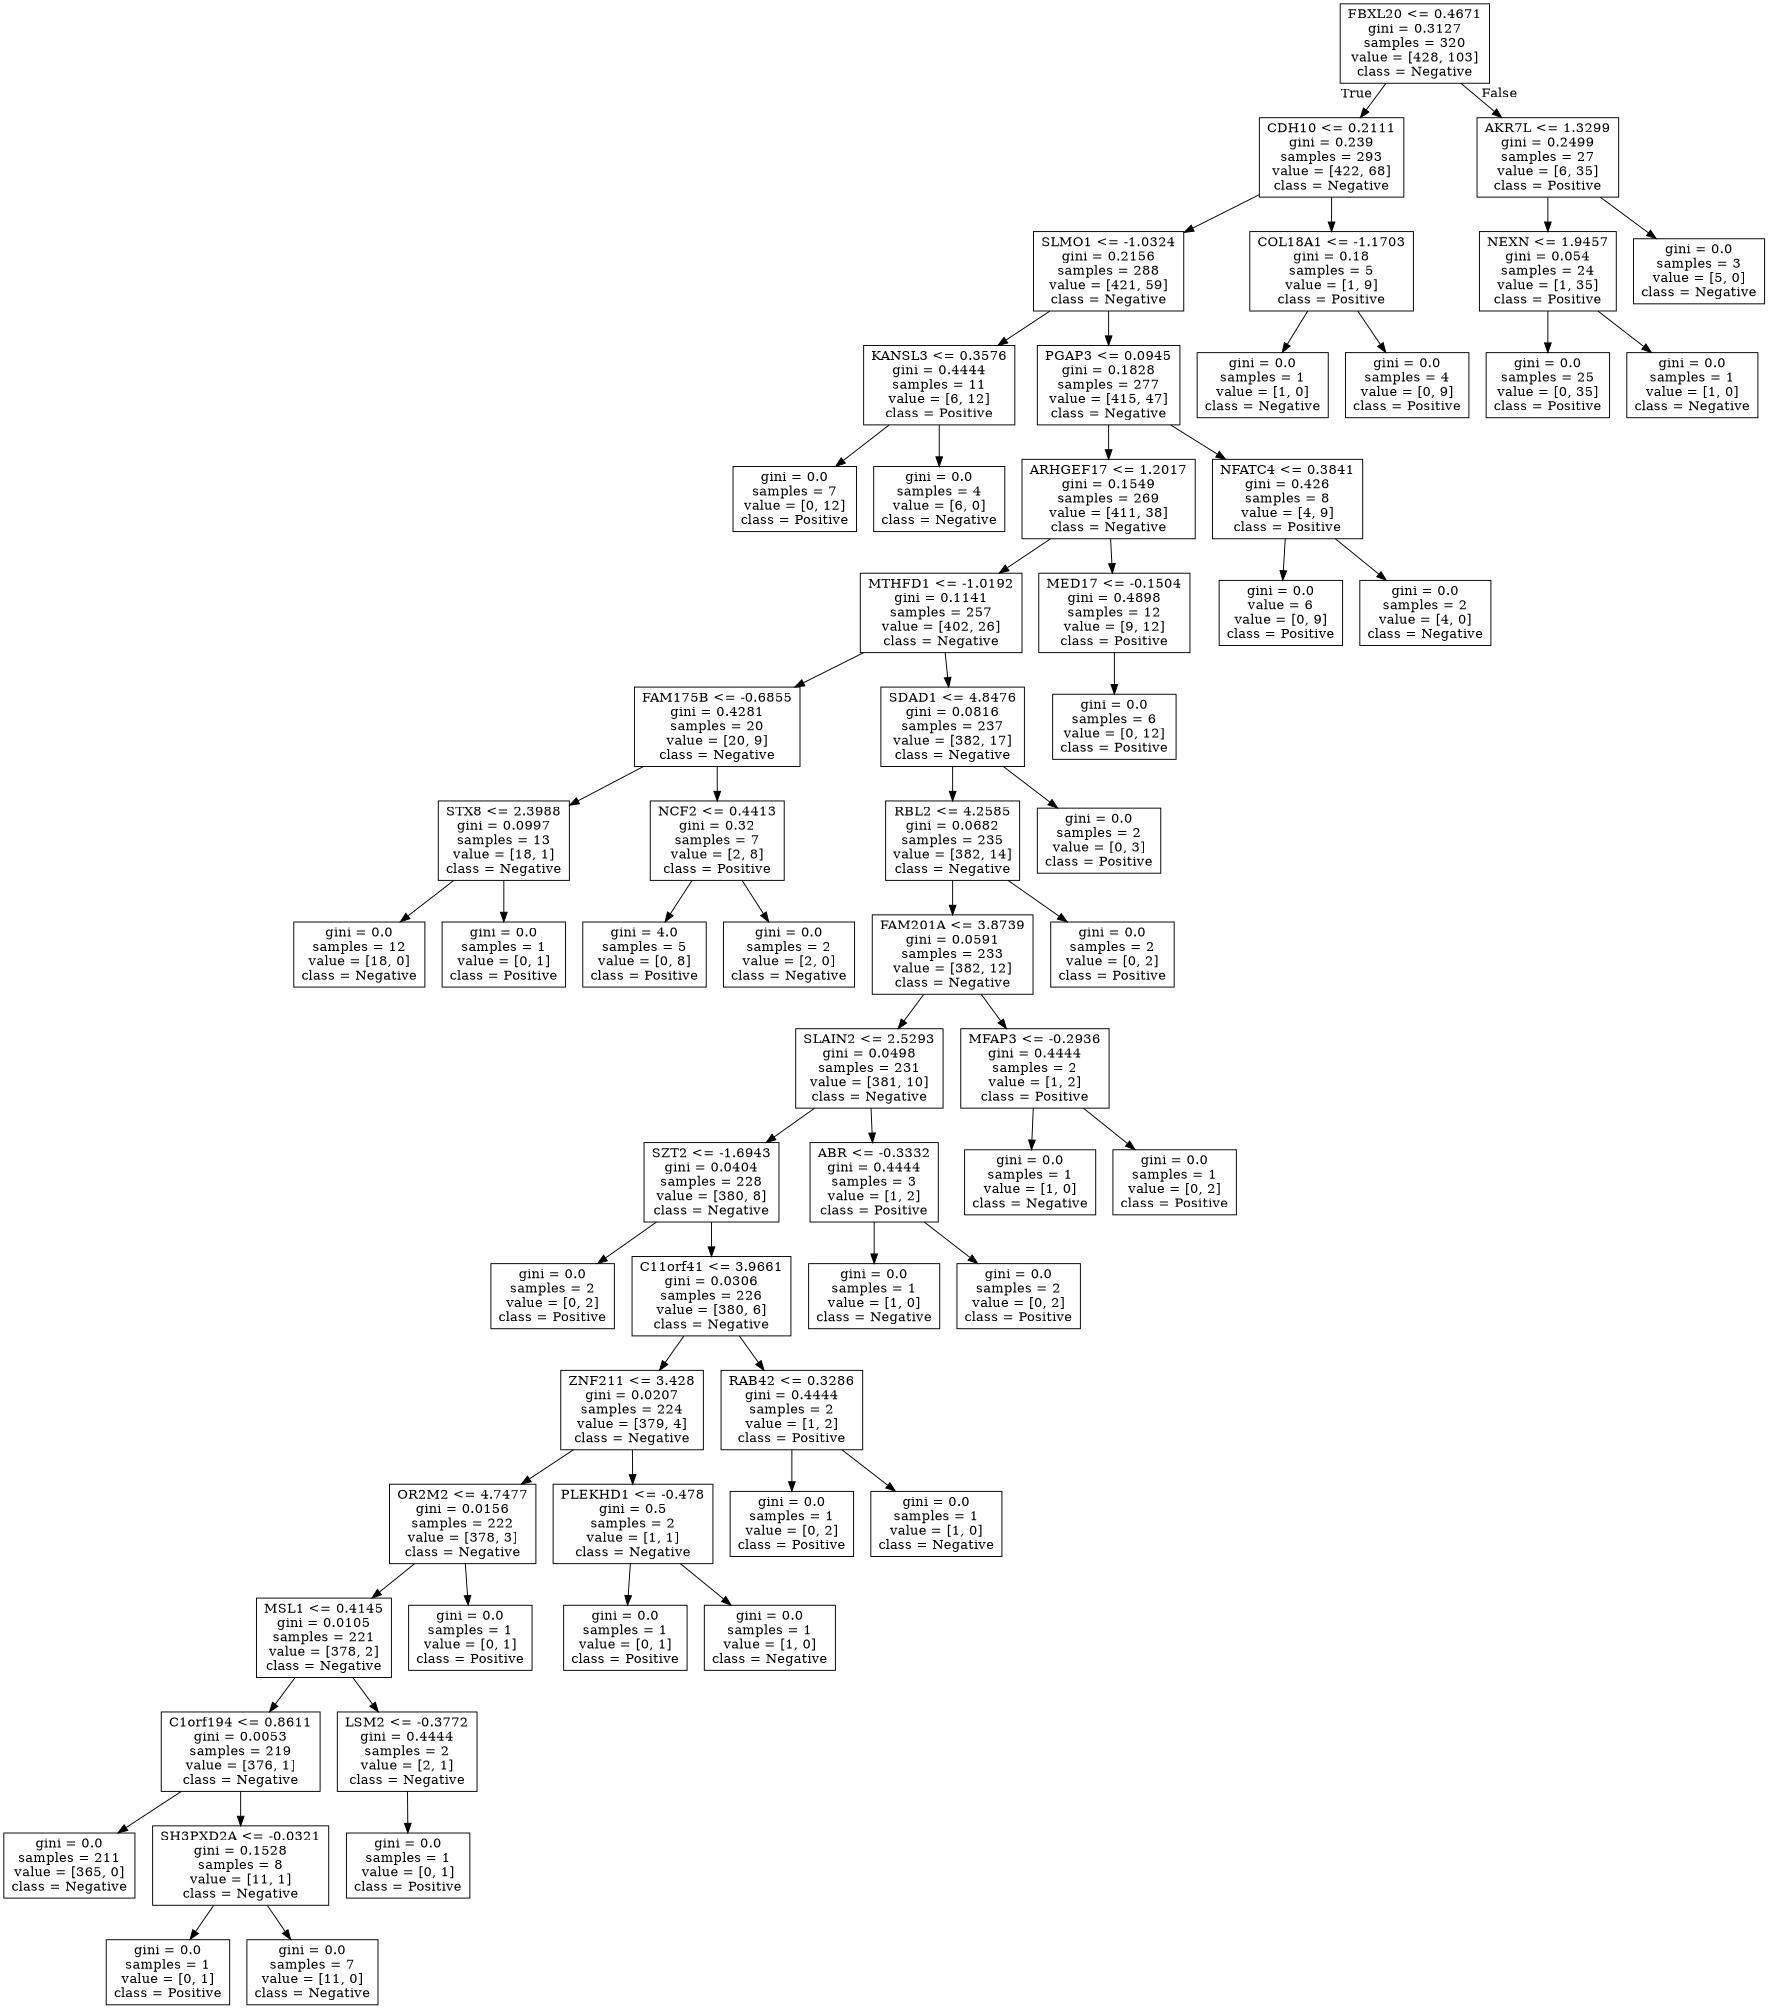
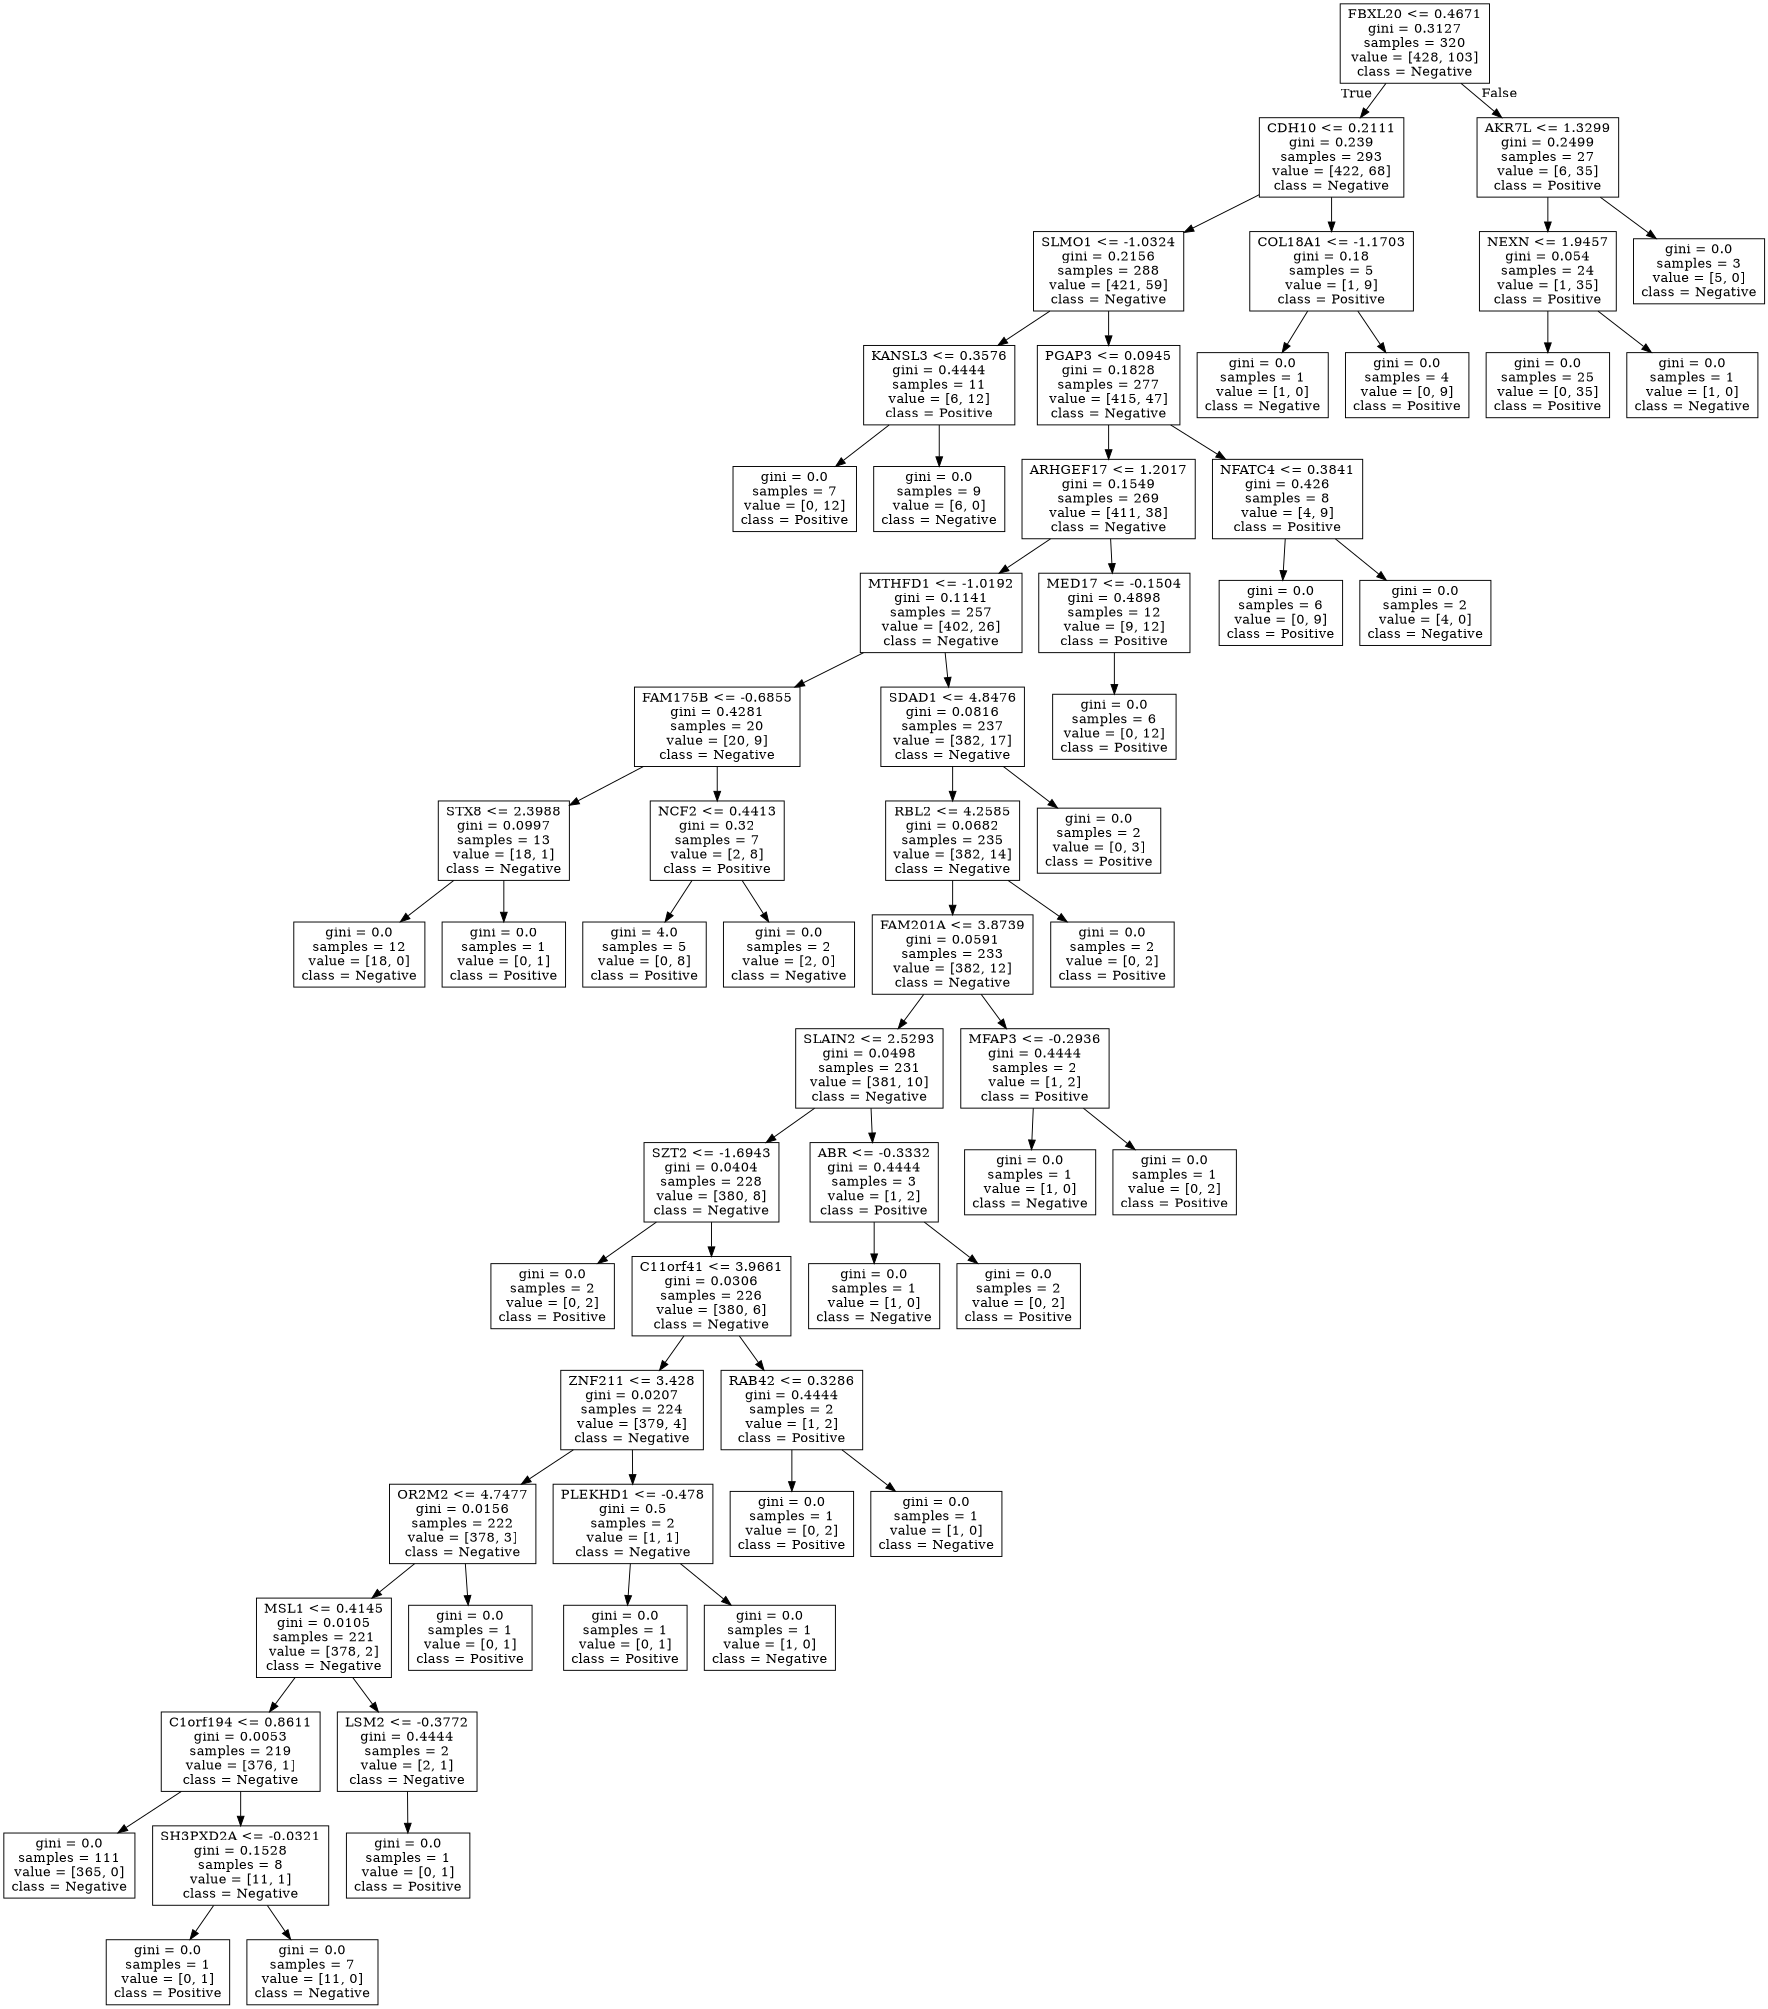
(939, 499) -> (939, 499)
(1281, 613) -> (1281, 613)
(69, 1866) -> (69, 1866)
